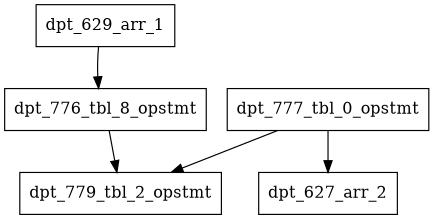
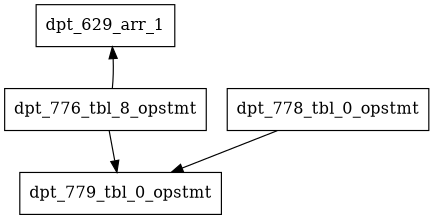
(98, 62) -> (113, 74)
(328, 110) -> (328, 110)
(121, 193) -> (121, 193)
(328, 193) -> none
